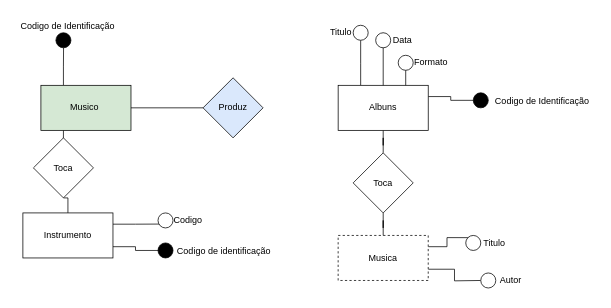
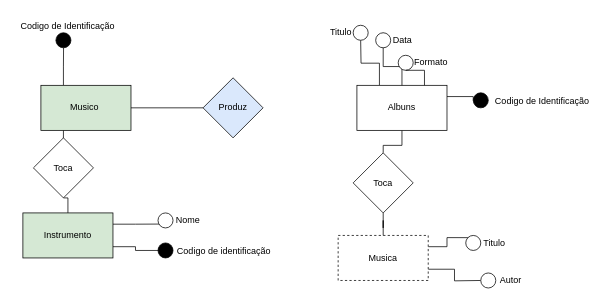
(383, 108) -> (402, 108)
(188, 220) -> (188, 220)
(68, 235) -> (68, 235)
